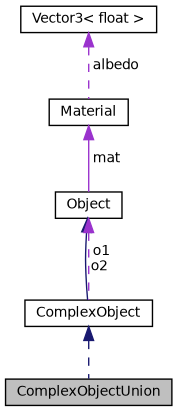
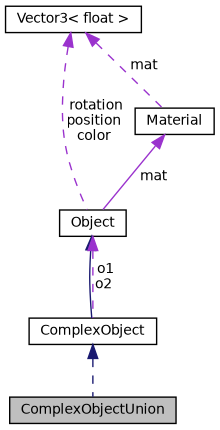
(114, 66) -> (142, 66)
none -> (63, 130)
